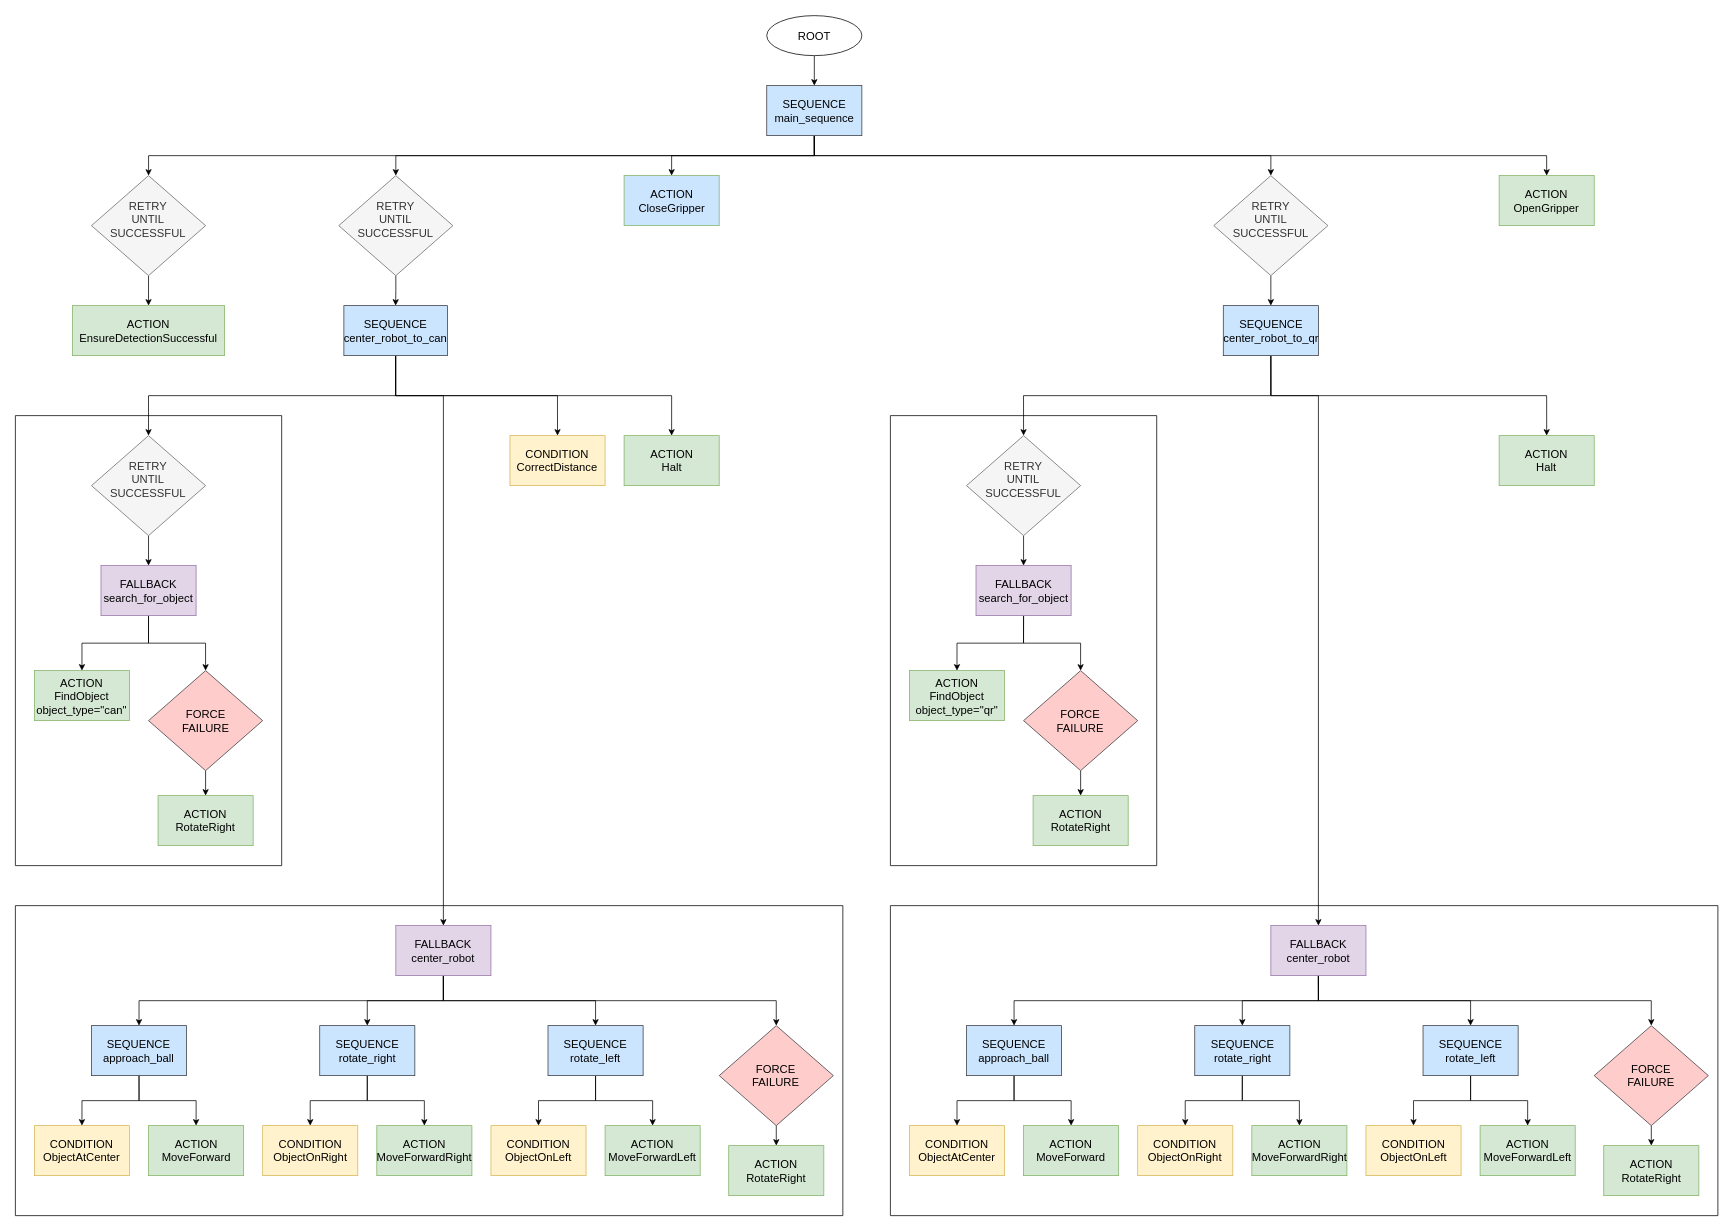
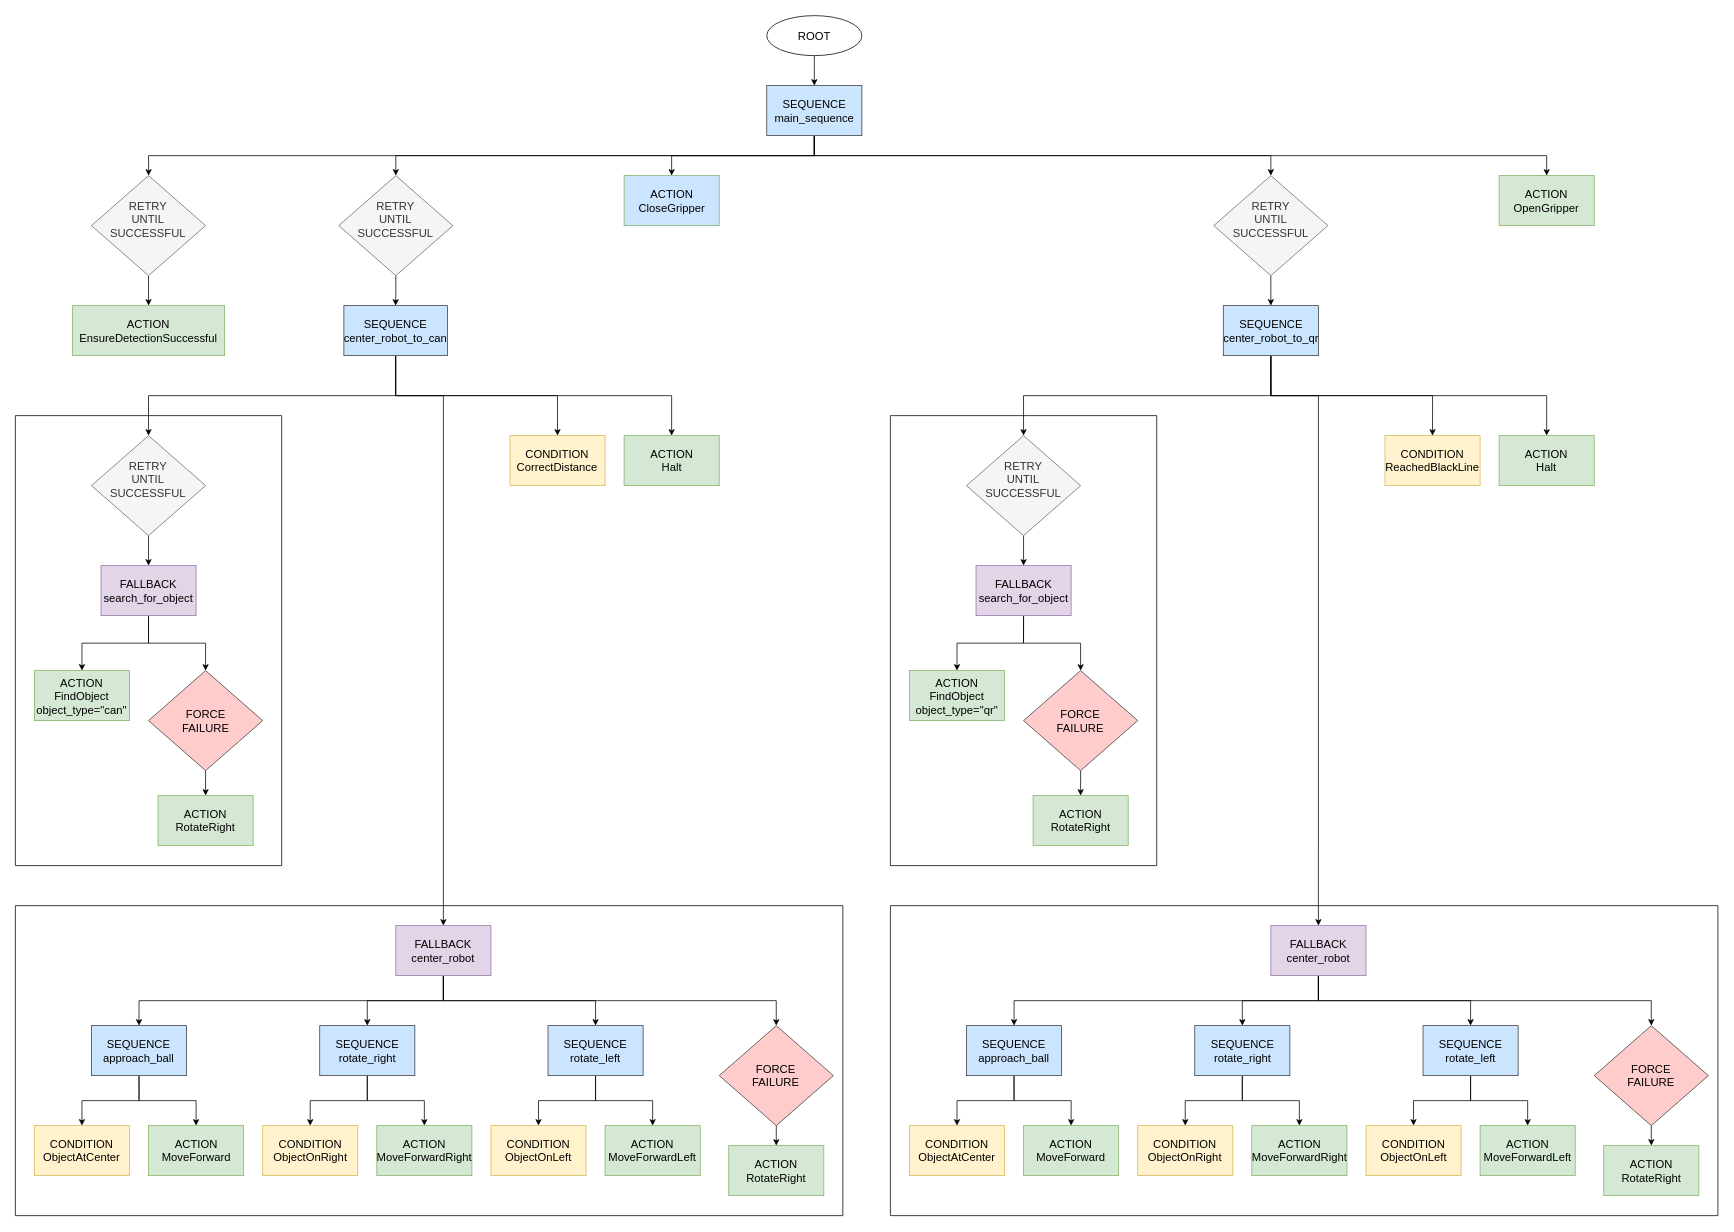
none -> (1433, 414)
none -> (1433, 460)
